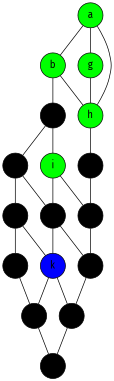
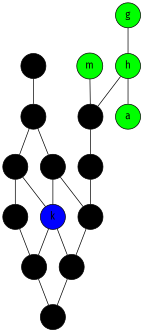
(90, 40) -> none
(53, 65) -> none
none -> (90, 66)
(53, 166) -> none
